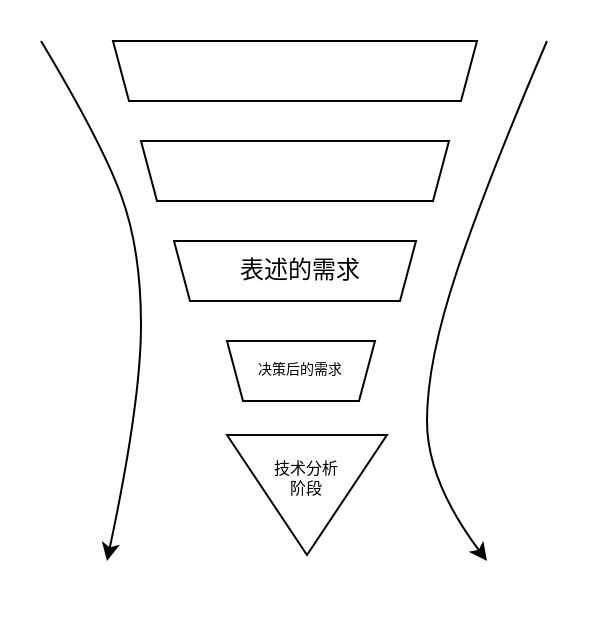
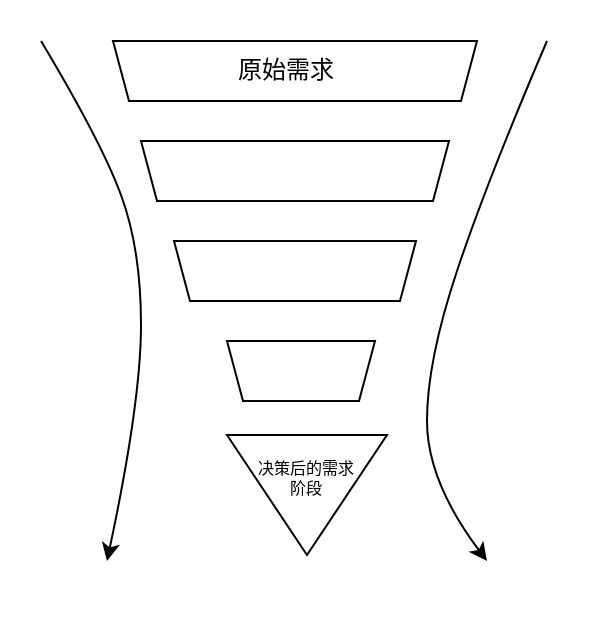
none -> (287, 71)
(301, 271) -> none
(301, 371) -> none
(307, 479) -> (307, 479)
